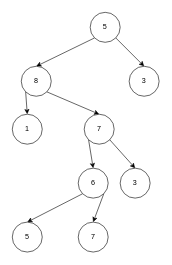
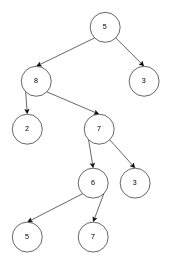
(27, 129) -> (27, 129)
